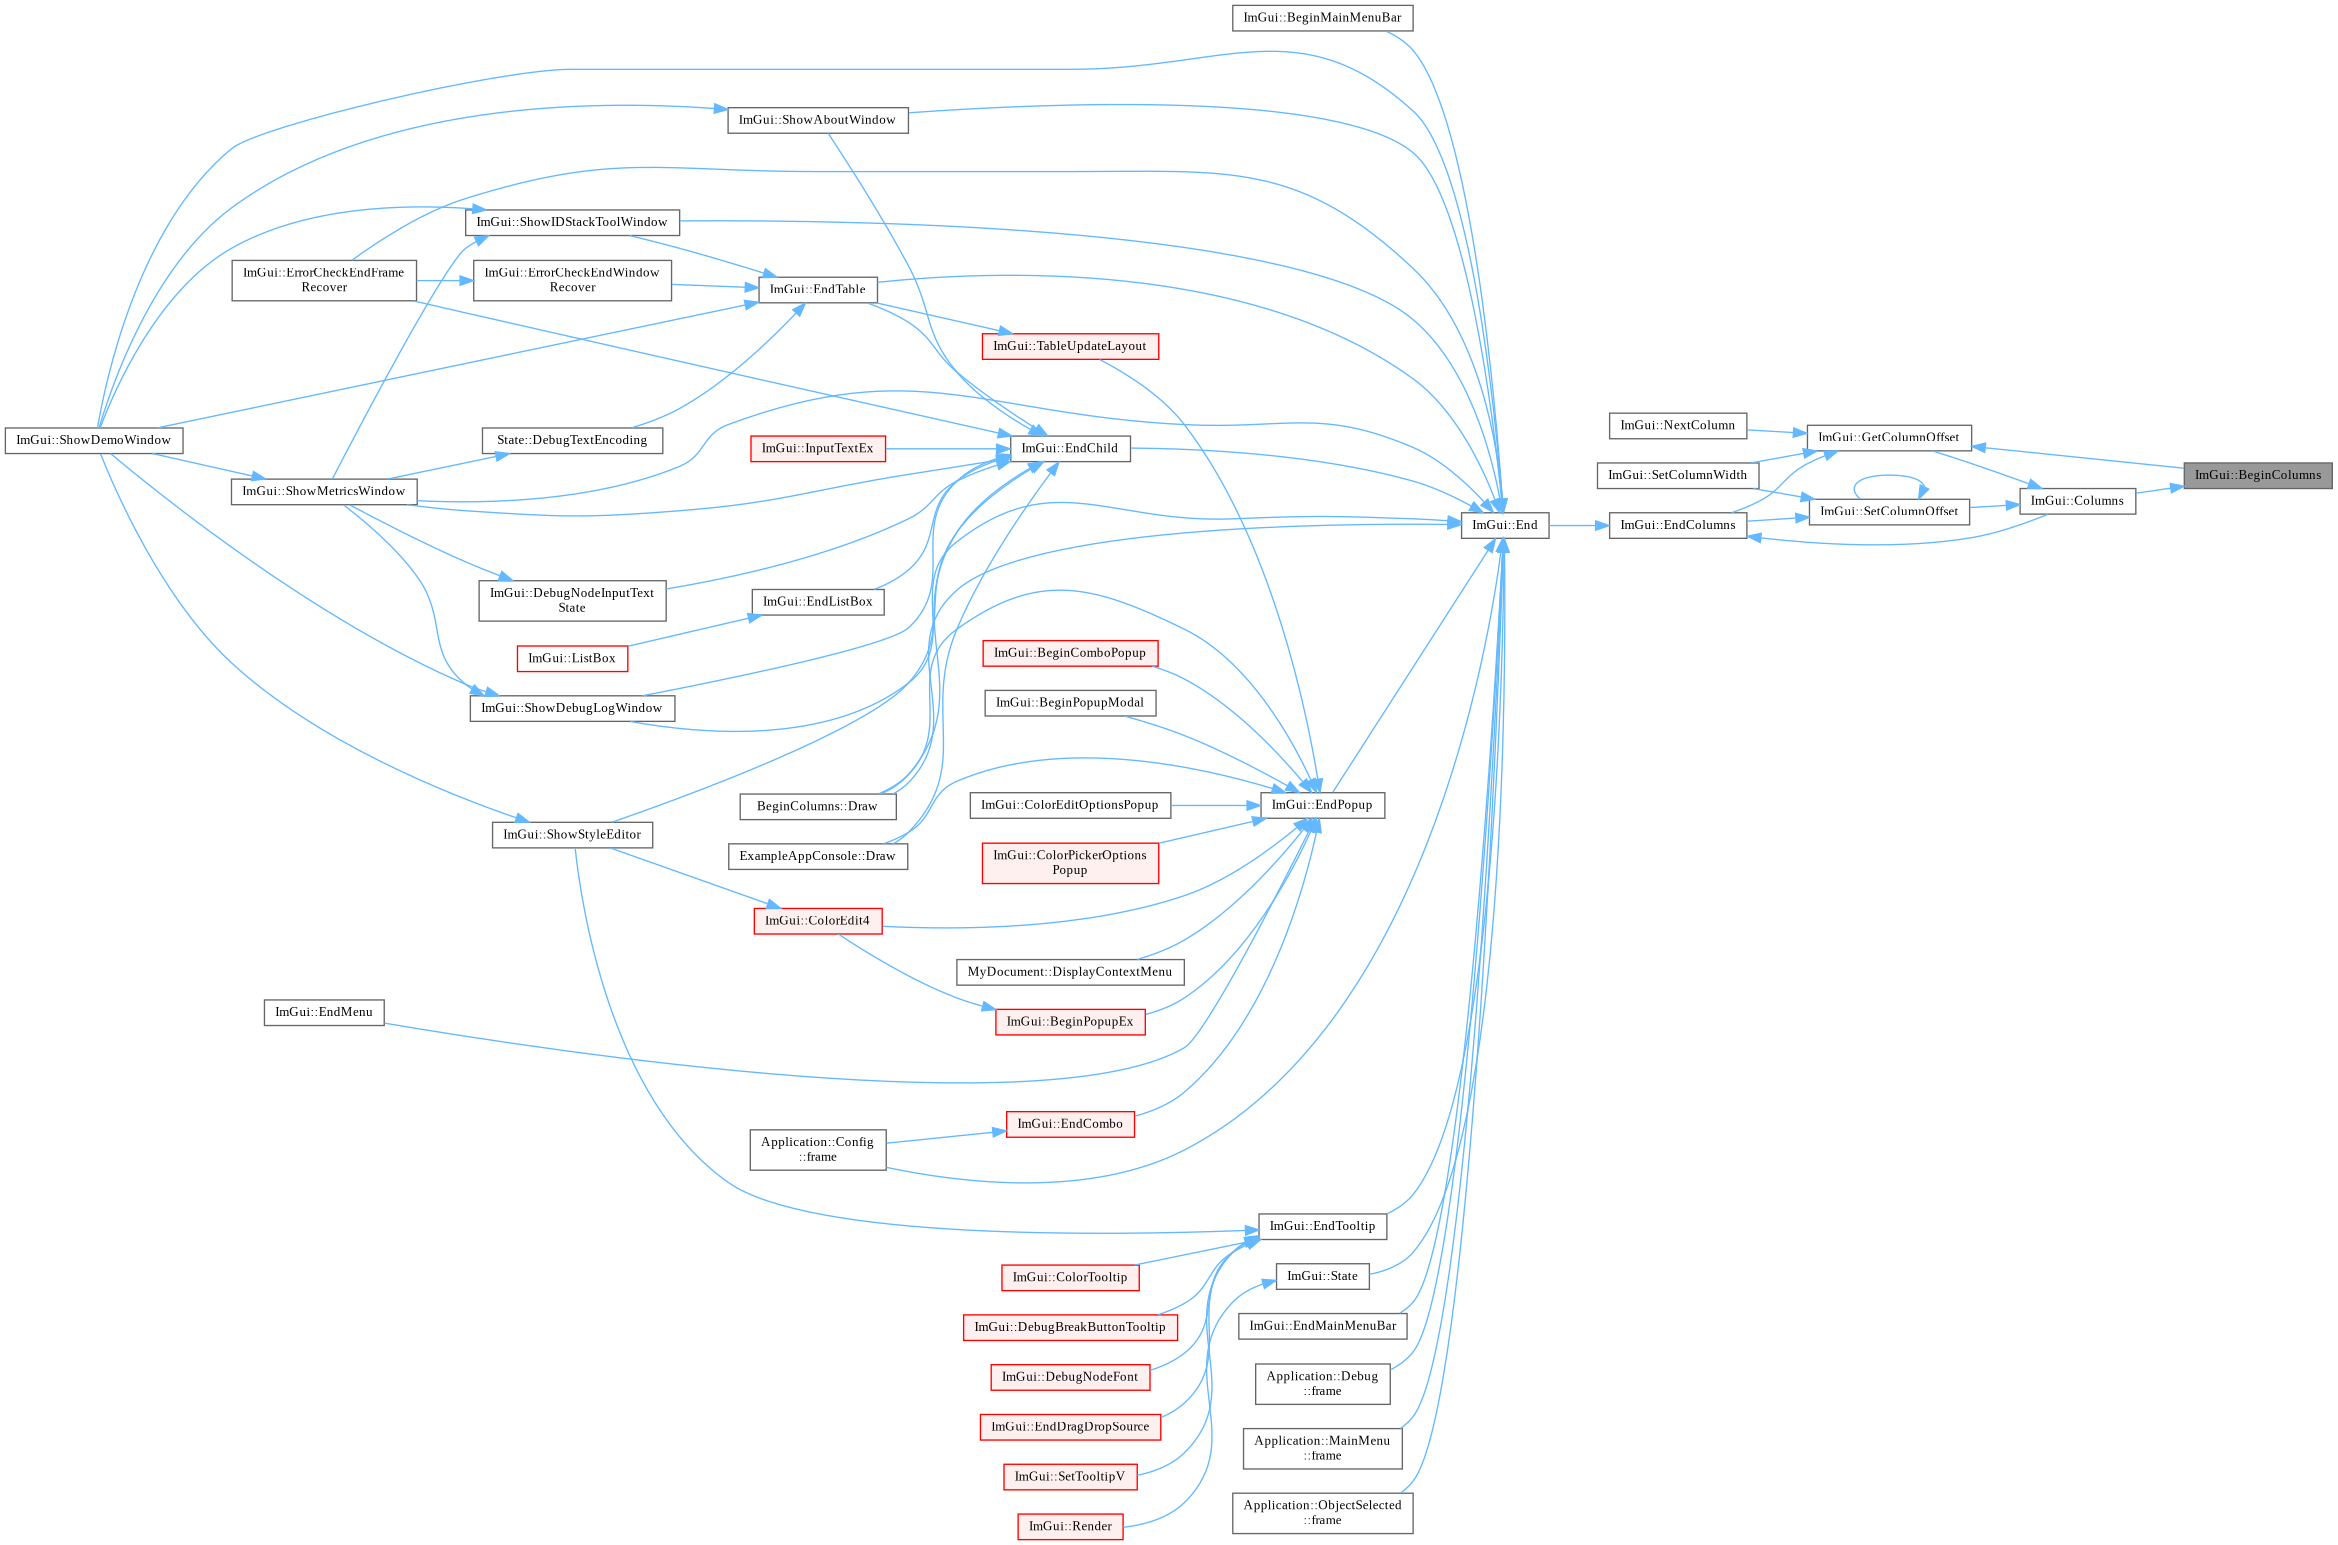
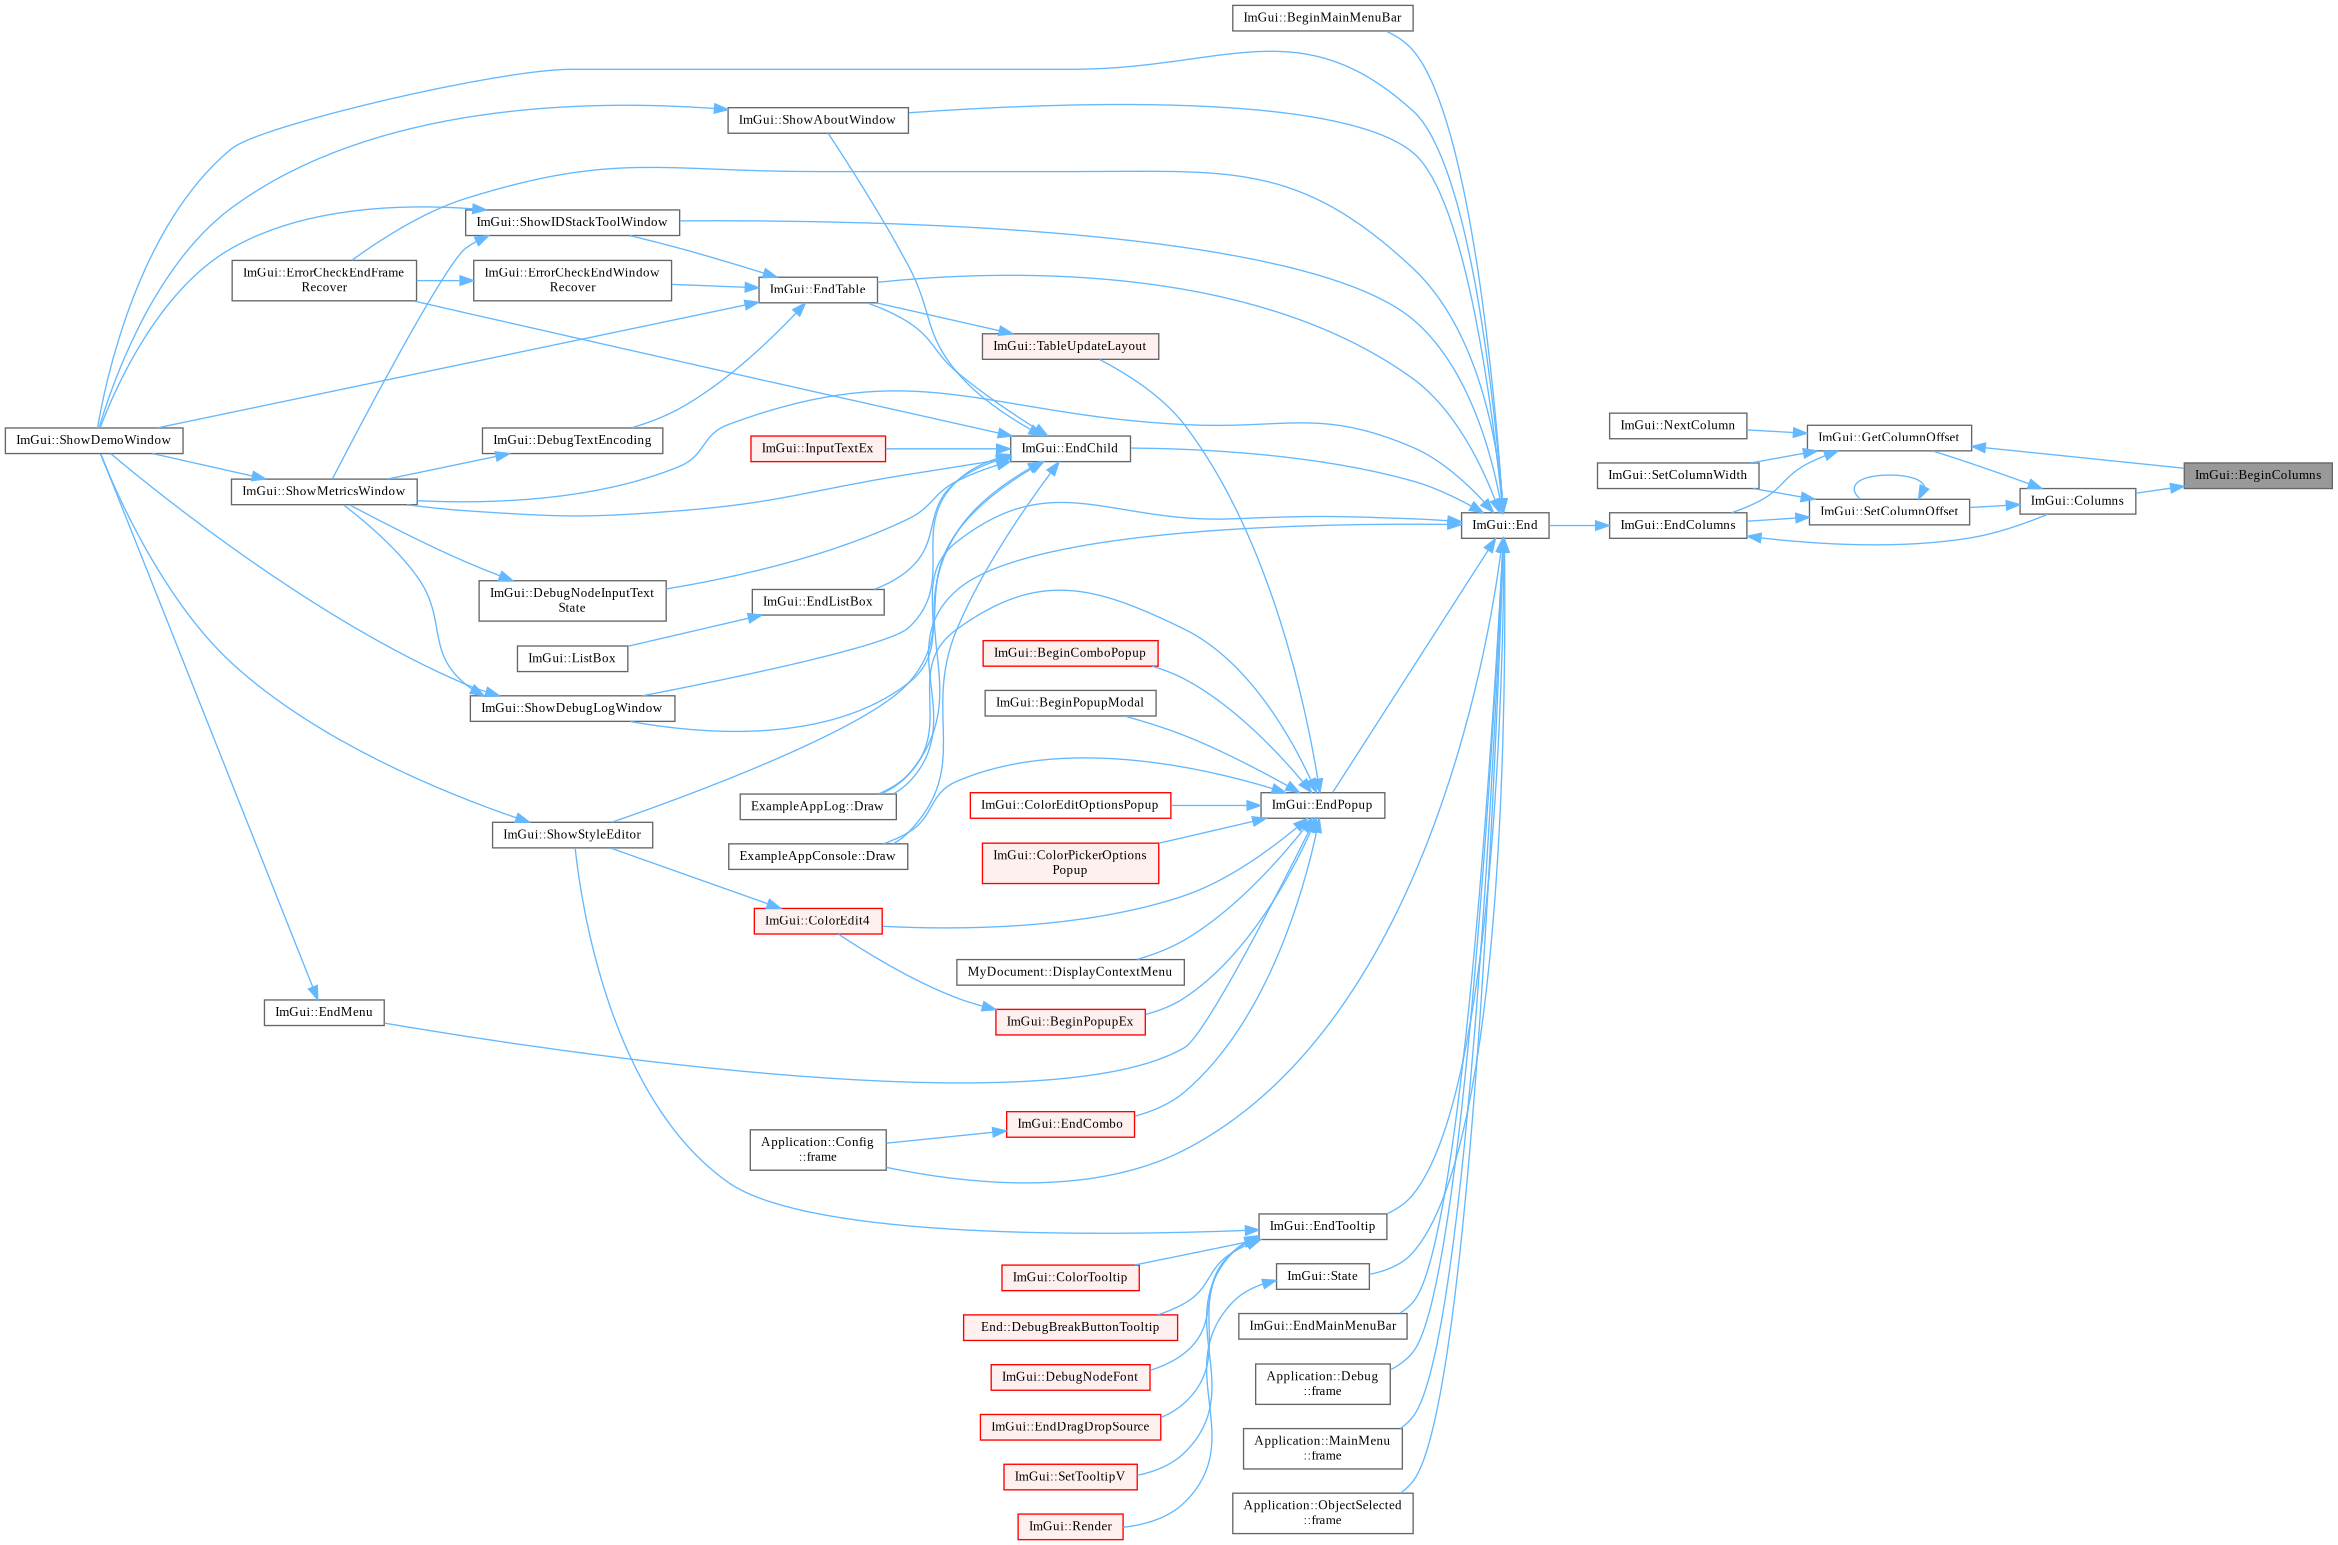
(1071, 347) -> (1071, 347)
(573, 441) -> (573, 441)
(573, 659) -> (573, 659)
none -> (207, 720)
(1071, 805) -> (1071, 805)
(818, 807) -> (818, 807)
(1071, 1328) -> (1071, 1328)
